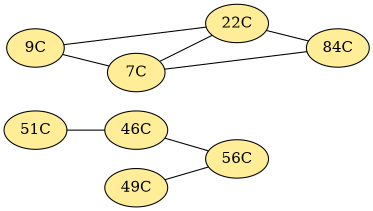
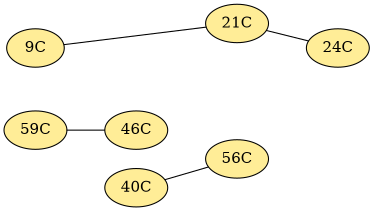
(237, 23) -> (237, 23)
(338, 48) -> (338, 48)
(136, 73) -> none
(35, 130) -> (35, 130)
(187, 145) -> none
(136, 188) -> (136, 188)
